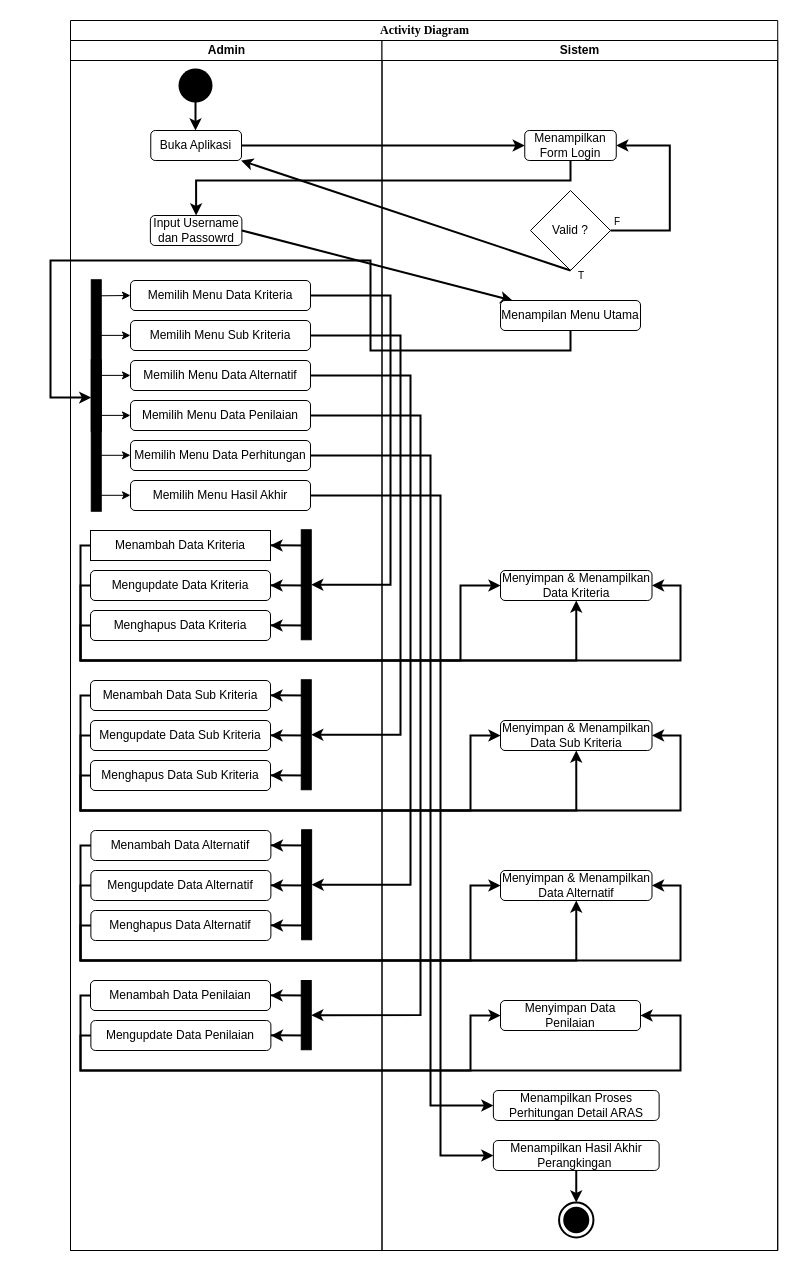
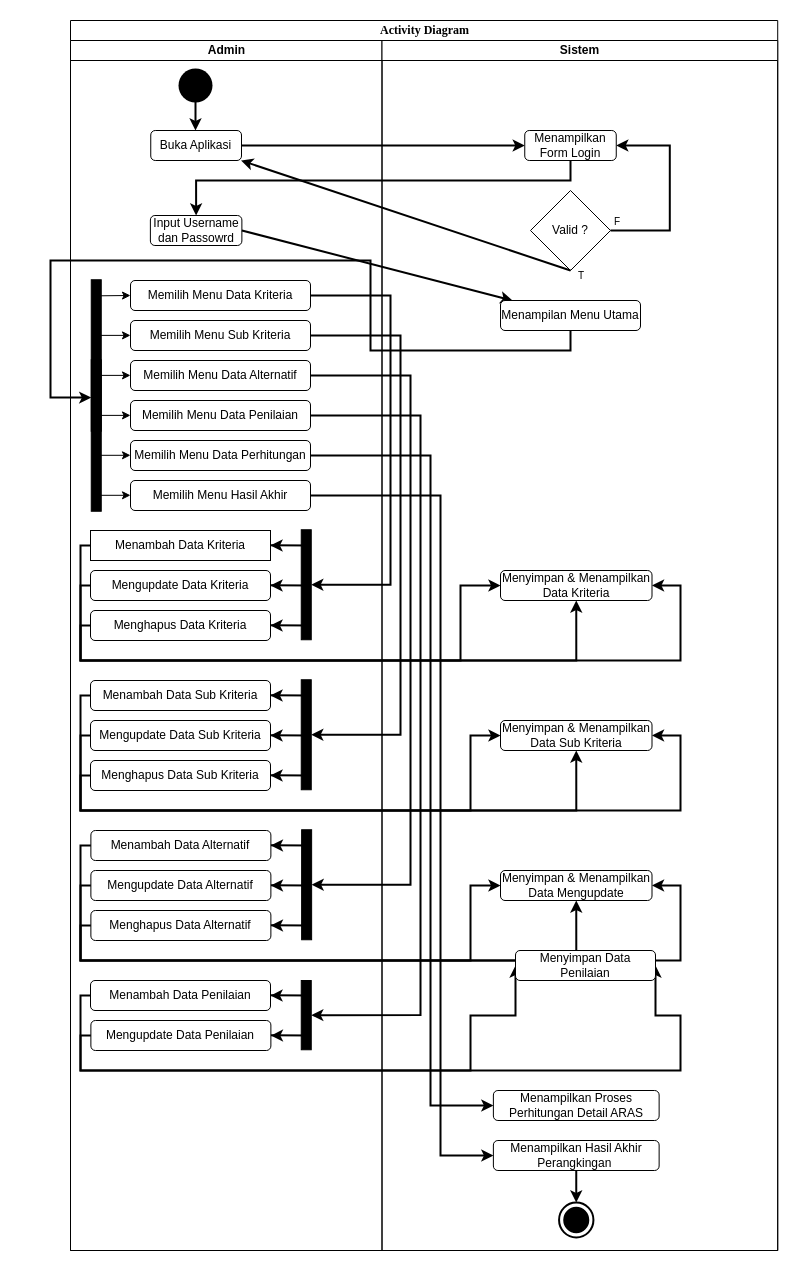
(577, 886) -> (577, 886)
(571, 1016) -> (586, 966)
